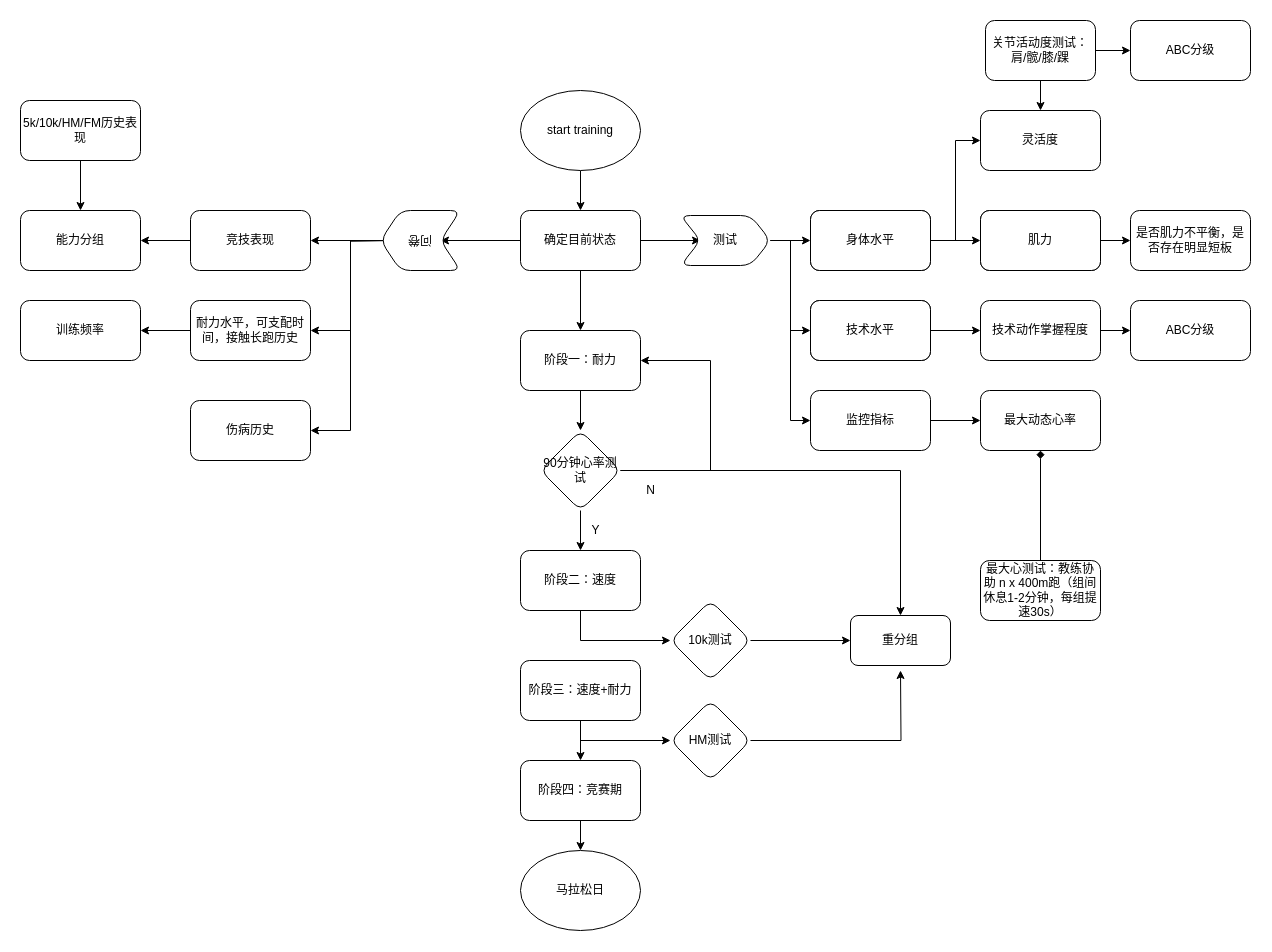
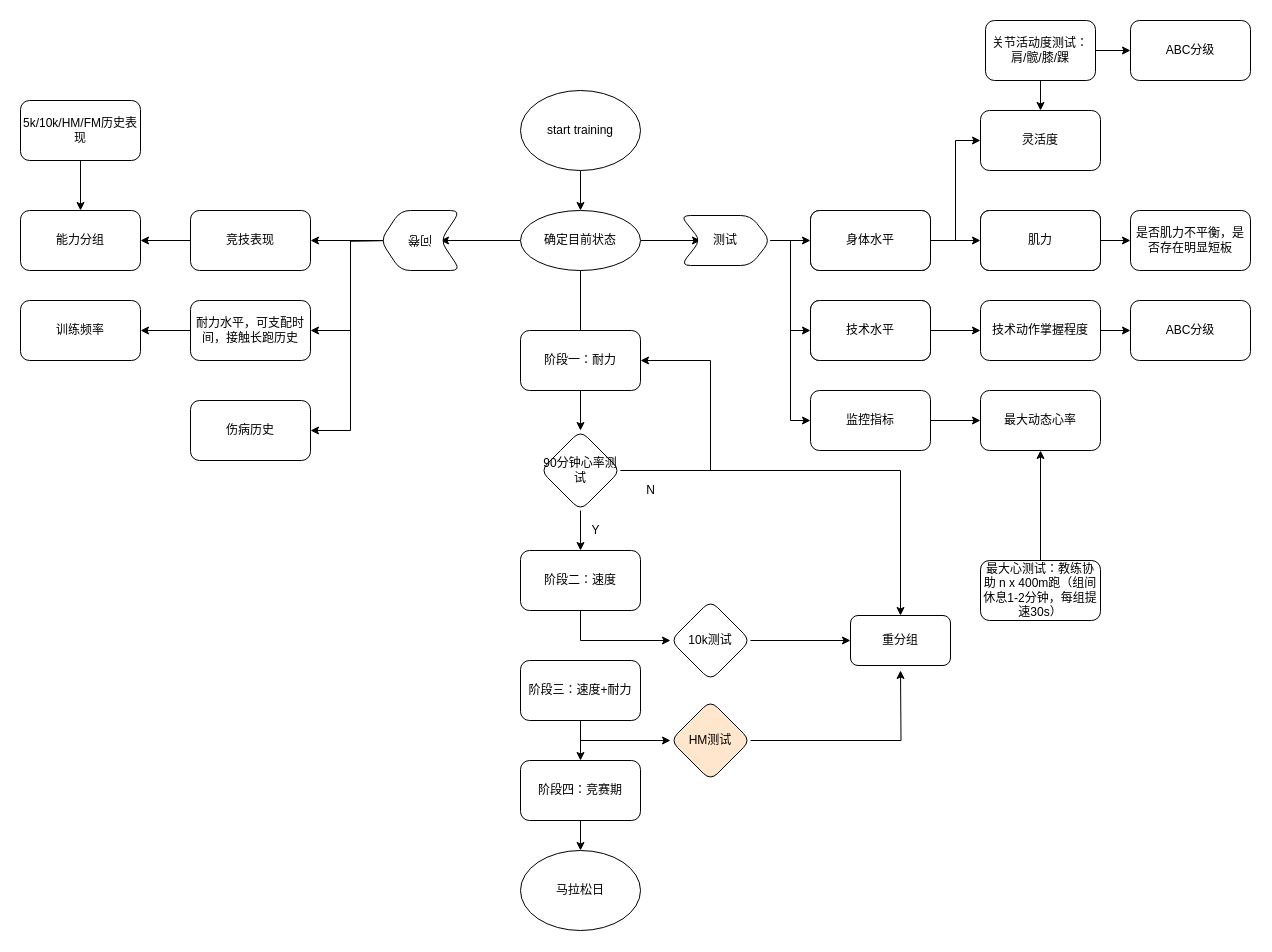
(581, 241) -> (581, 241)
(581, 322) -> (581, 325)
(1041, 459) -> (1041, 458)
(711, 741) -> (711, 741)
